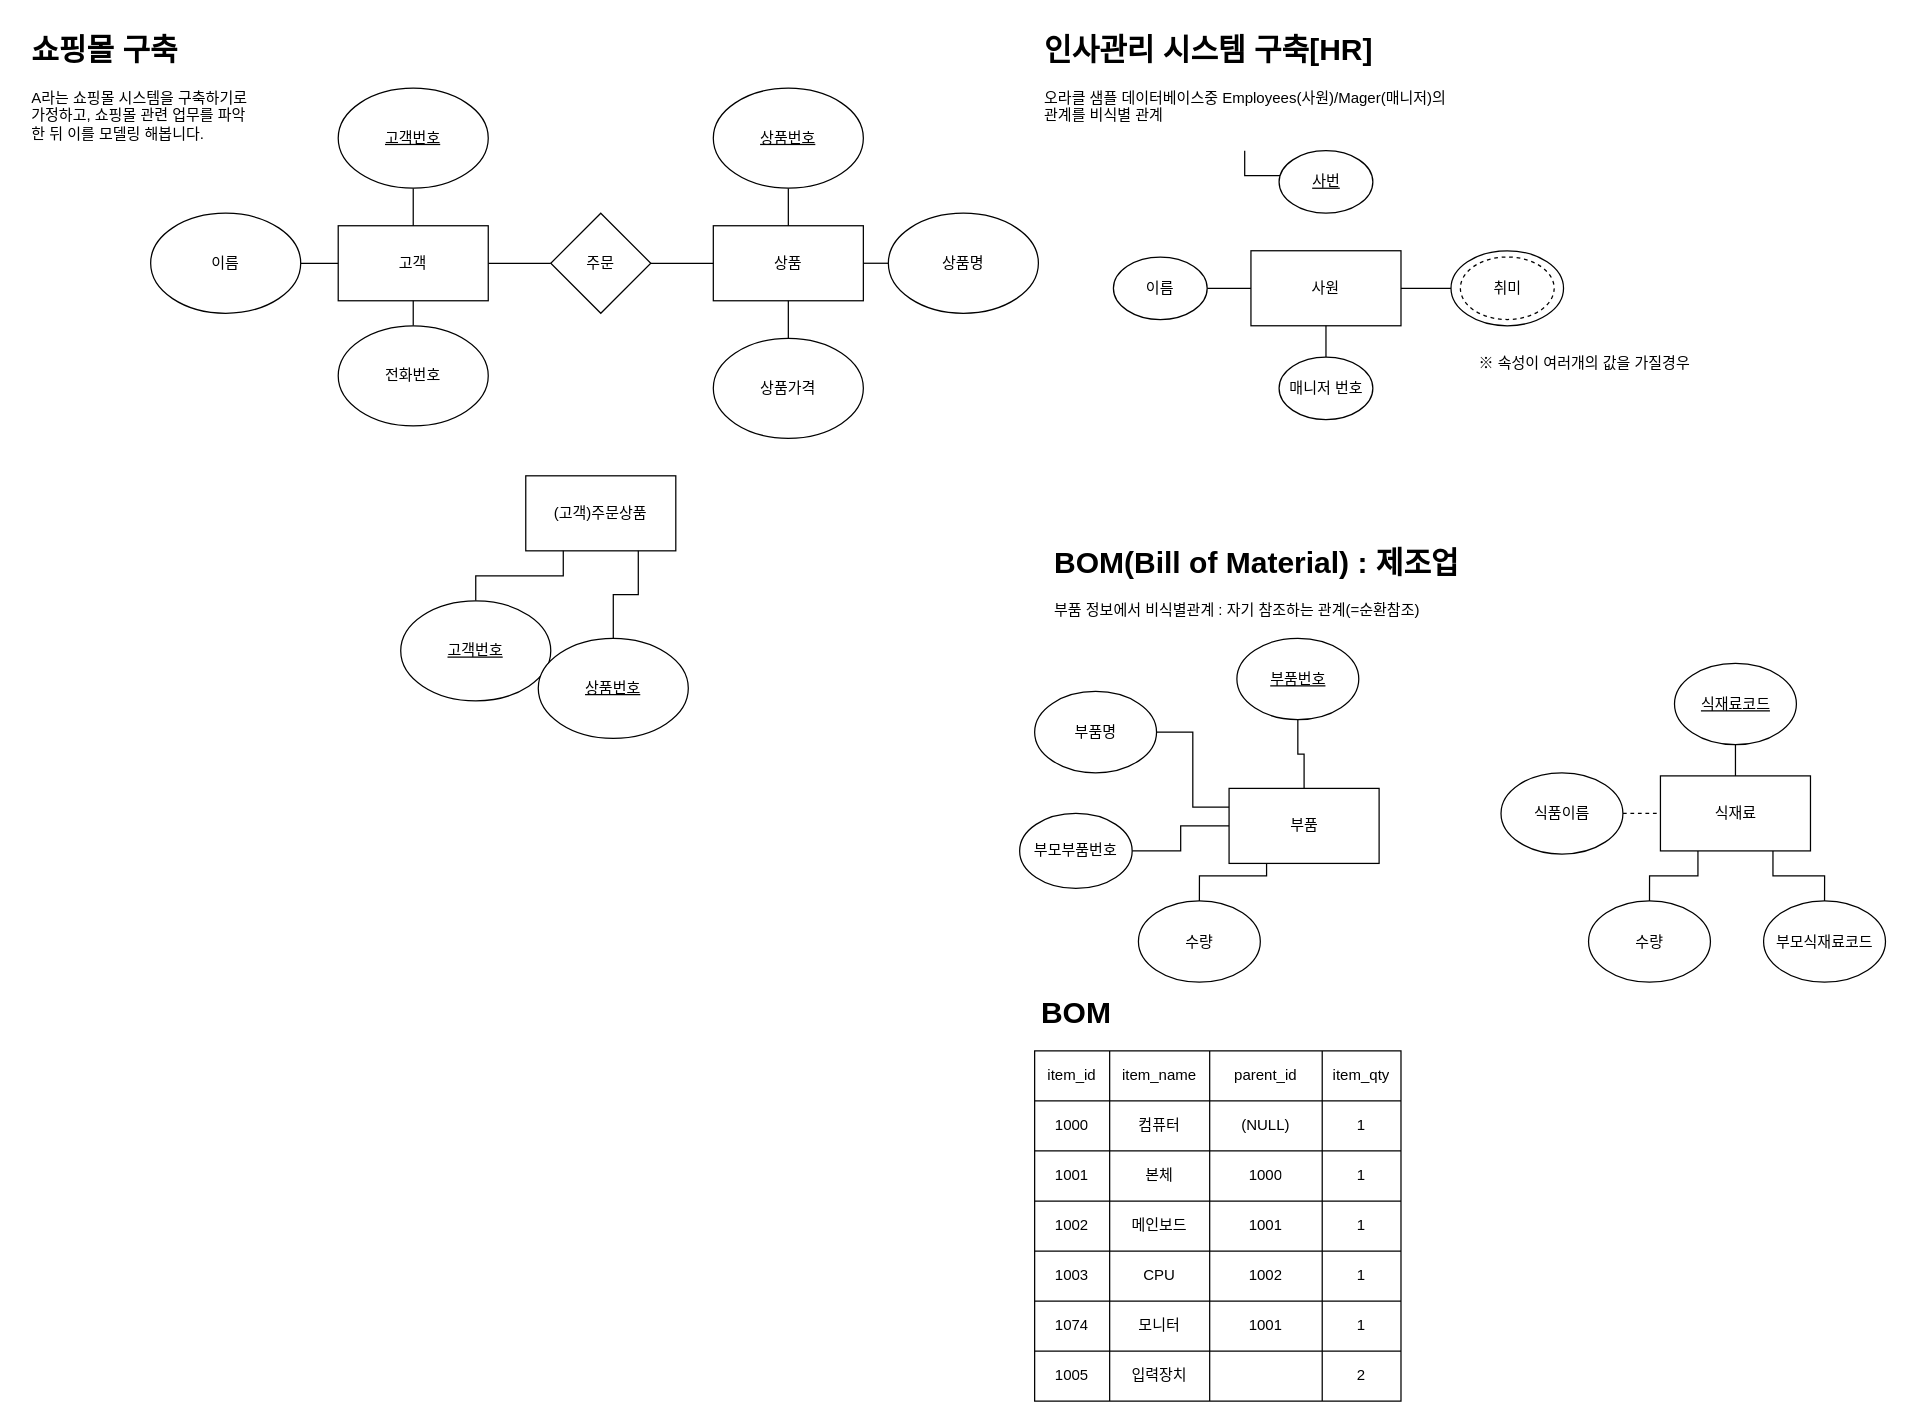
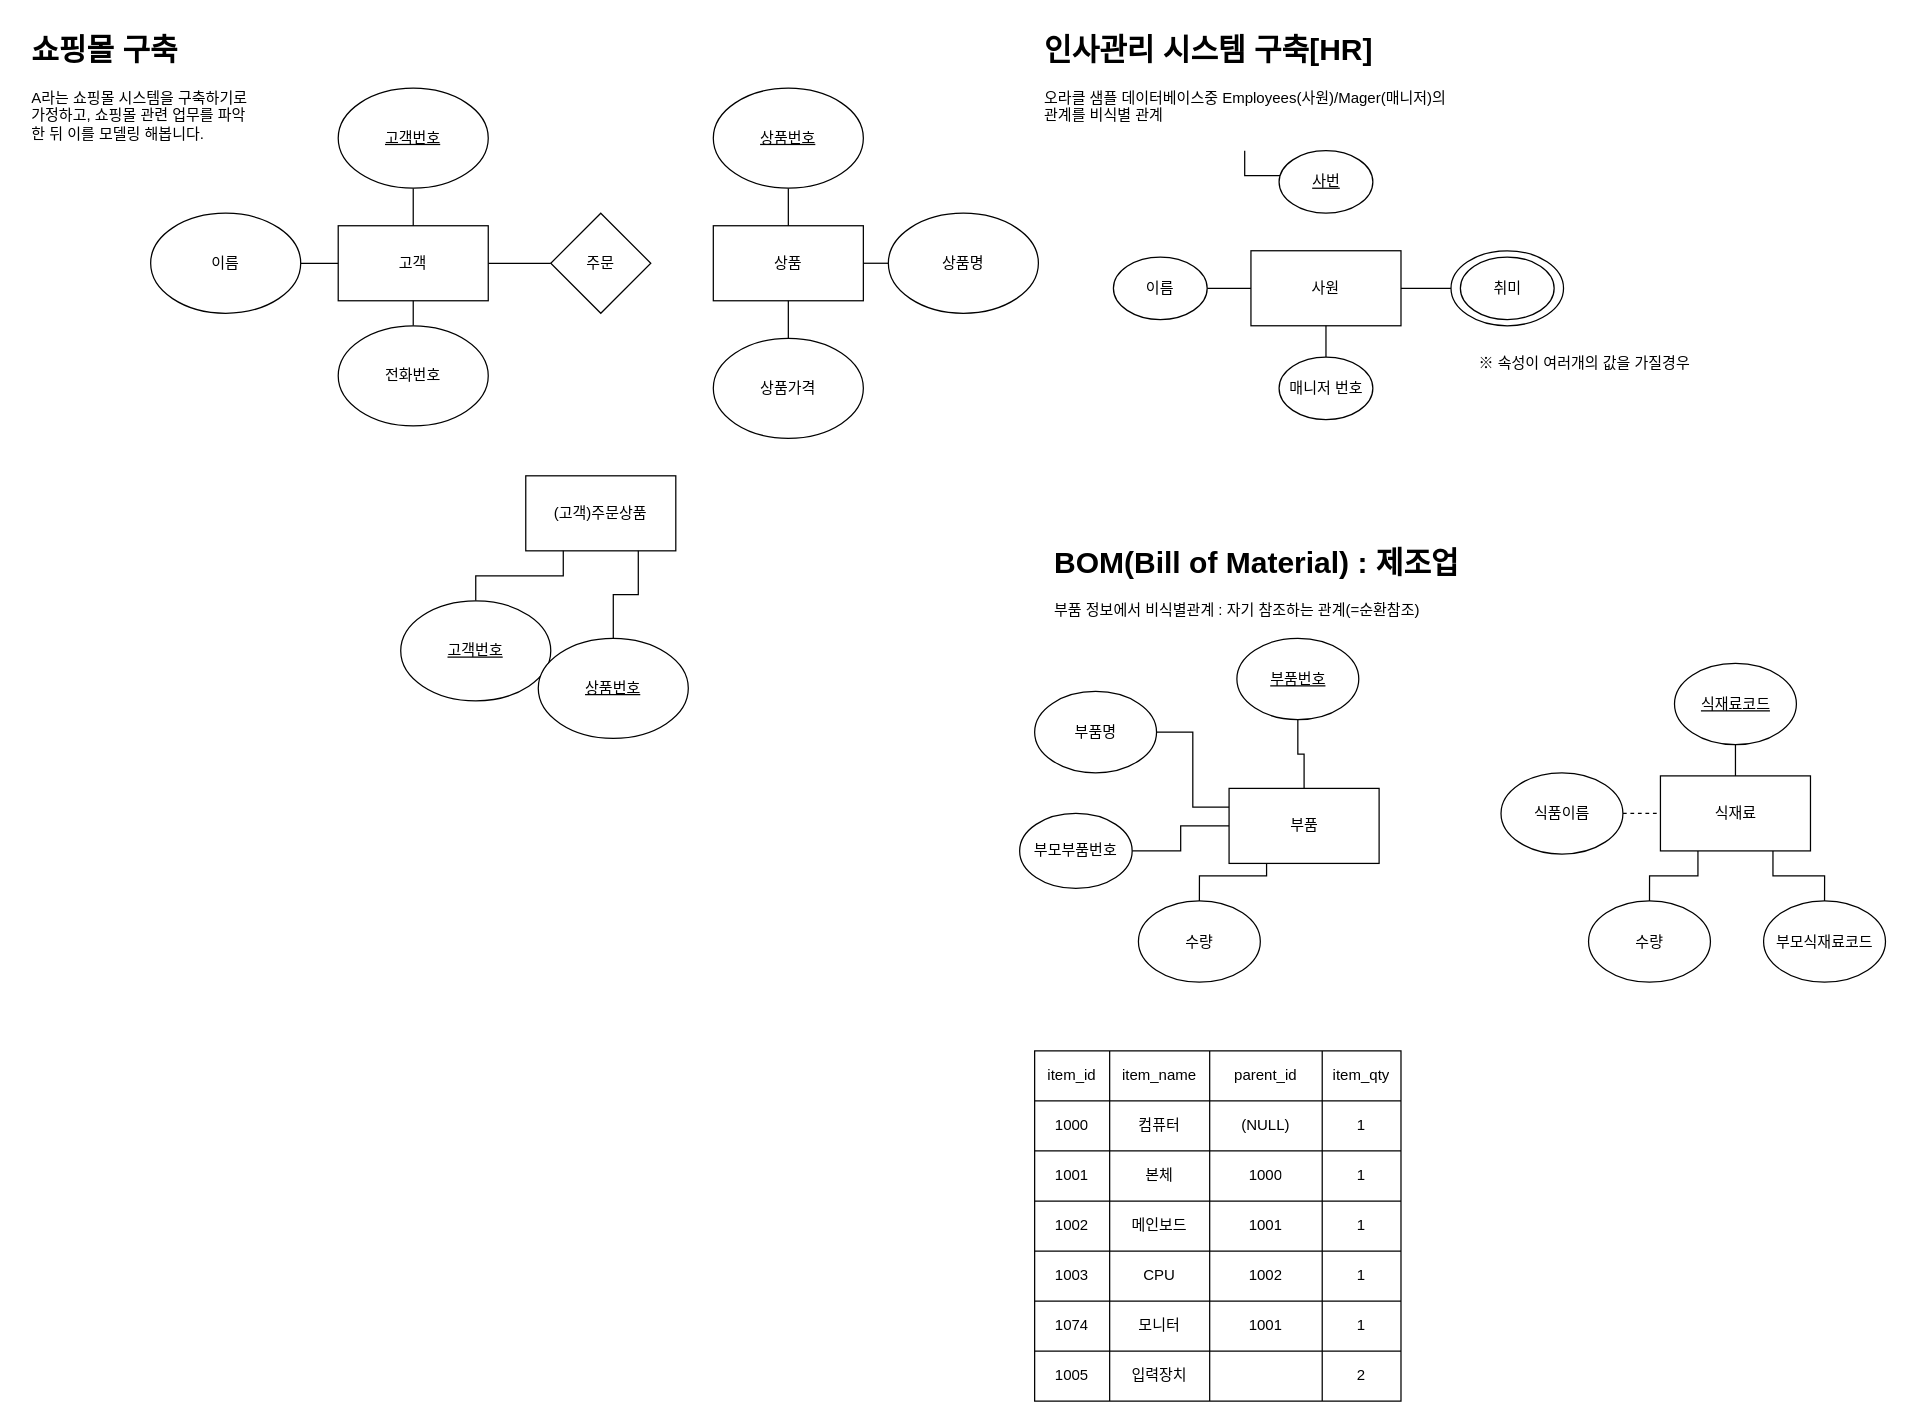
(682, 263) -> none
(1507, 288) -> (1507, 288)
(1076, 1013) -> none
